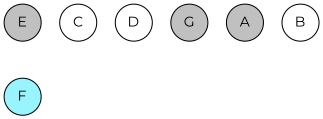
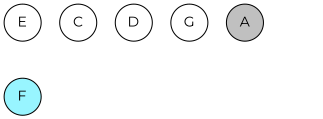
(23, 23) -> (23, 23)
(189, 23) -> (189, 23)
(301, 23) -> none
